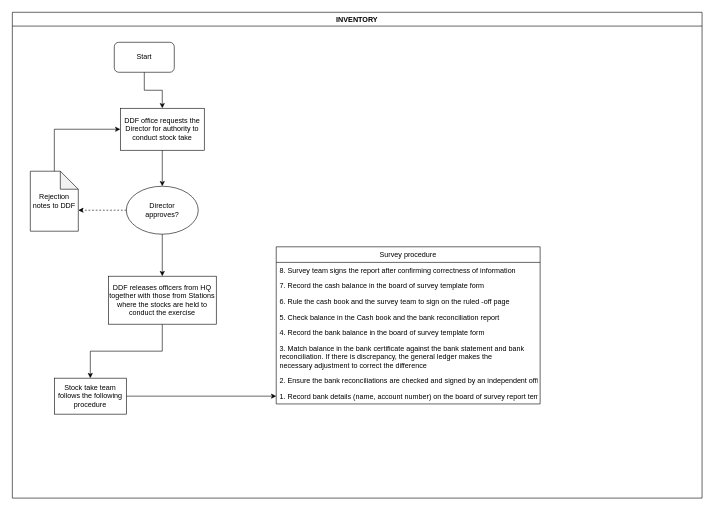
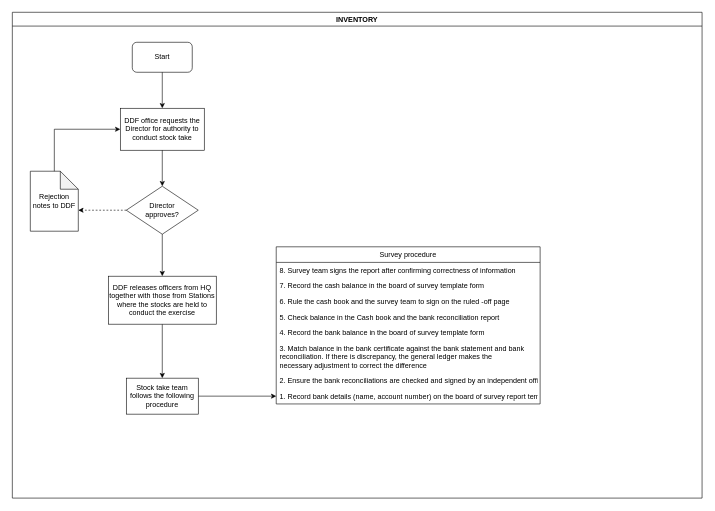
(144, 57) -> (162, 57)
(162, 210) -> (162, 210)
(90, 396) -> (162, 396)
